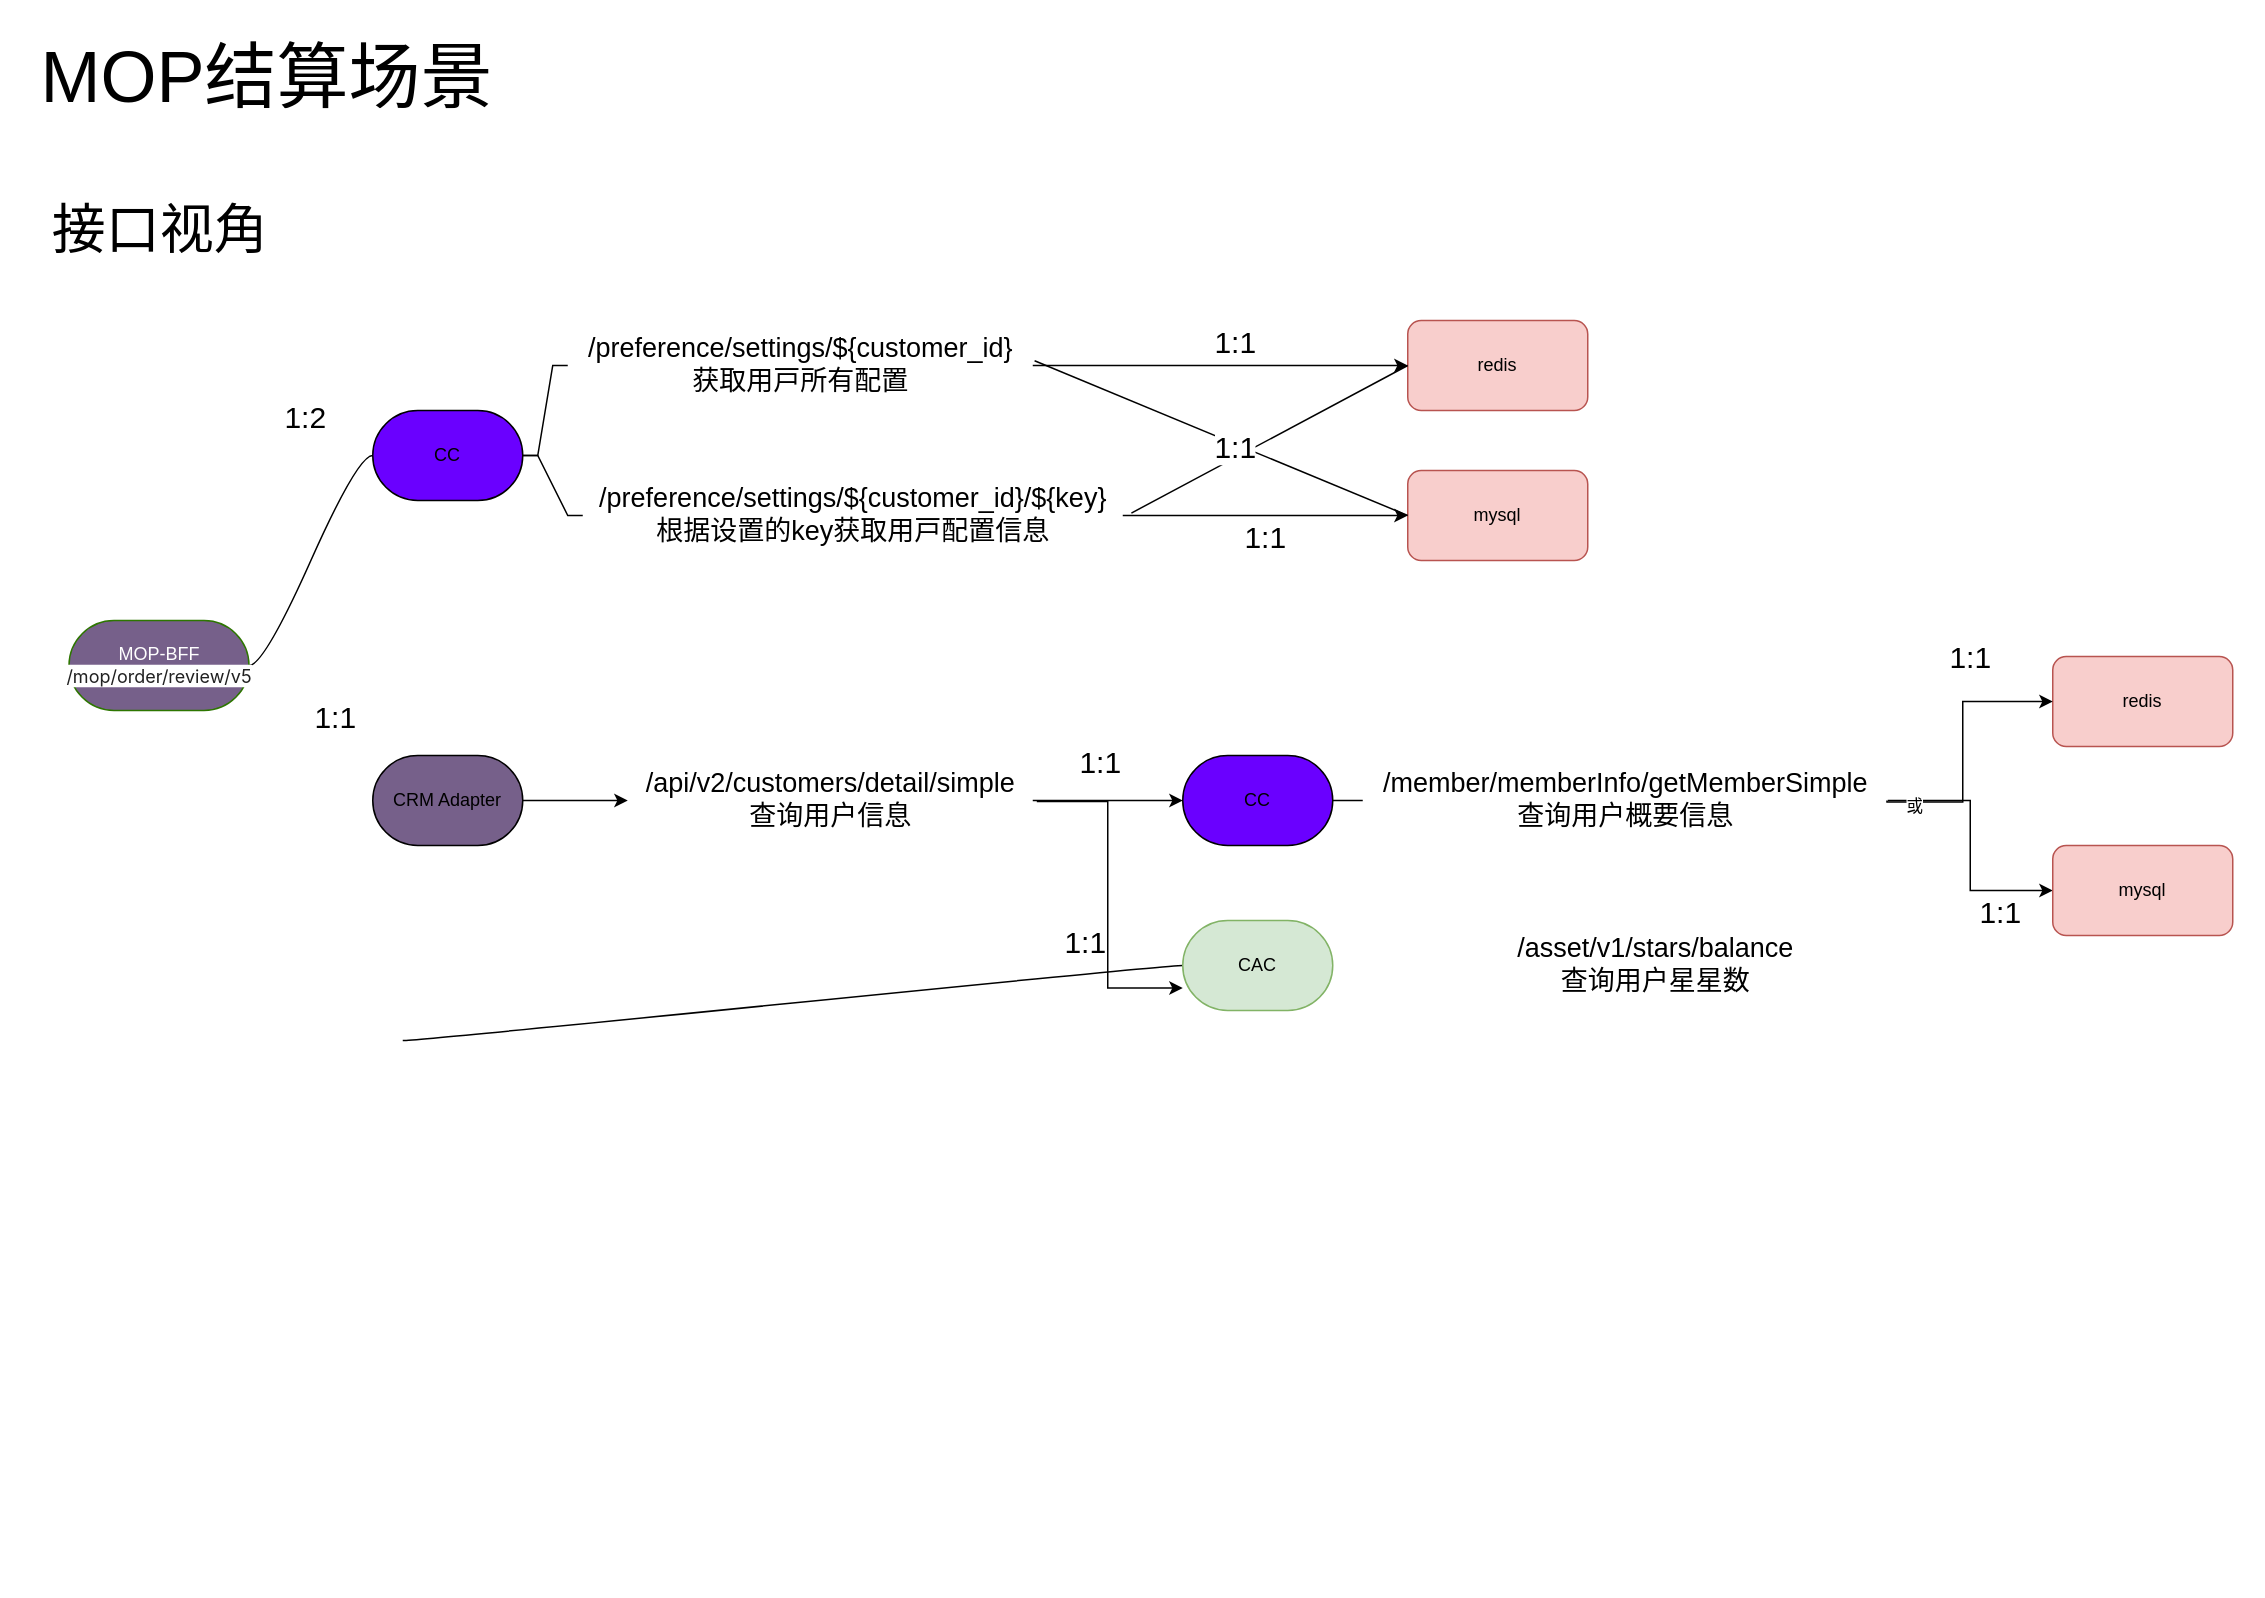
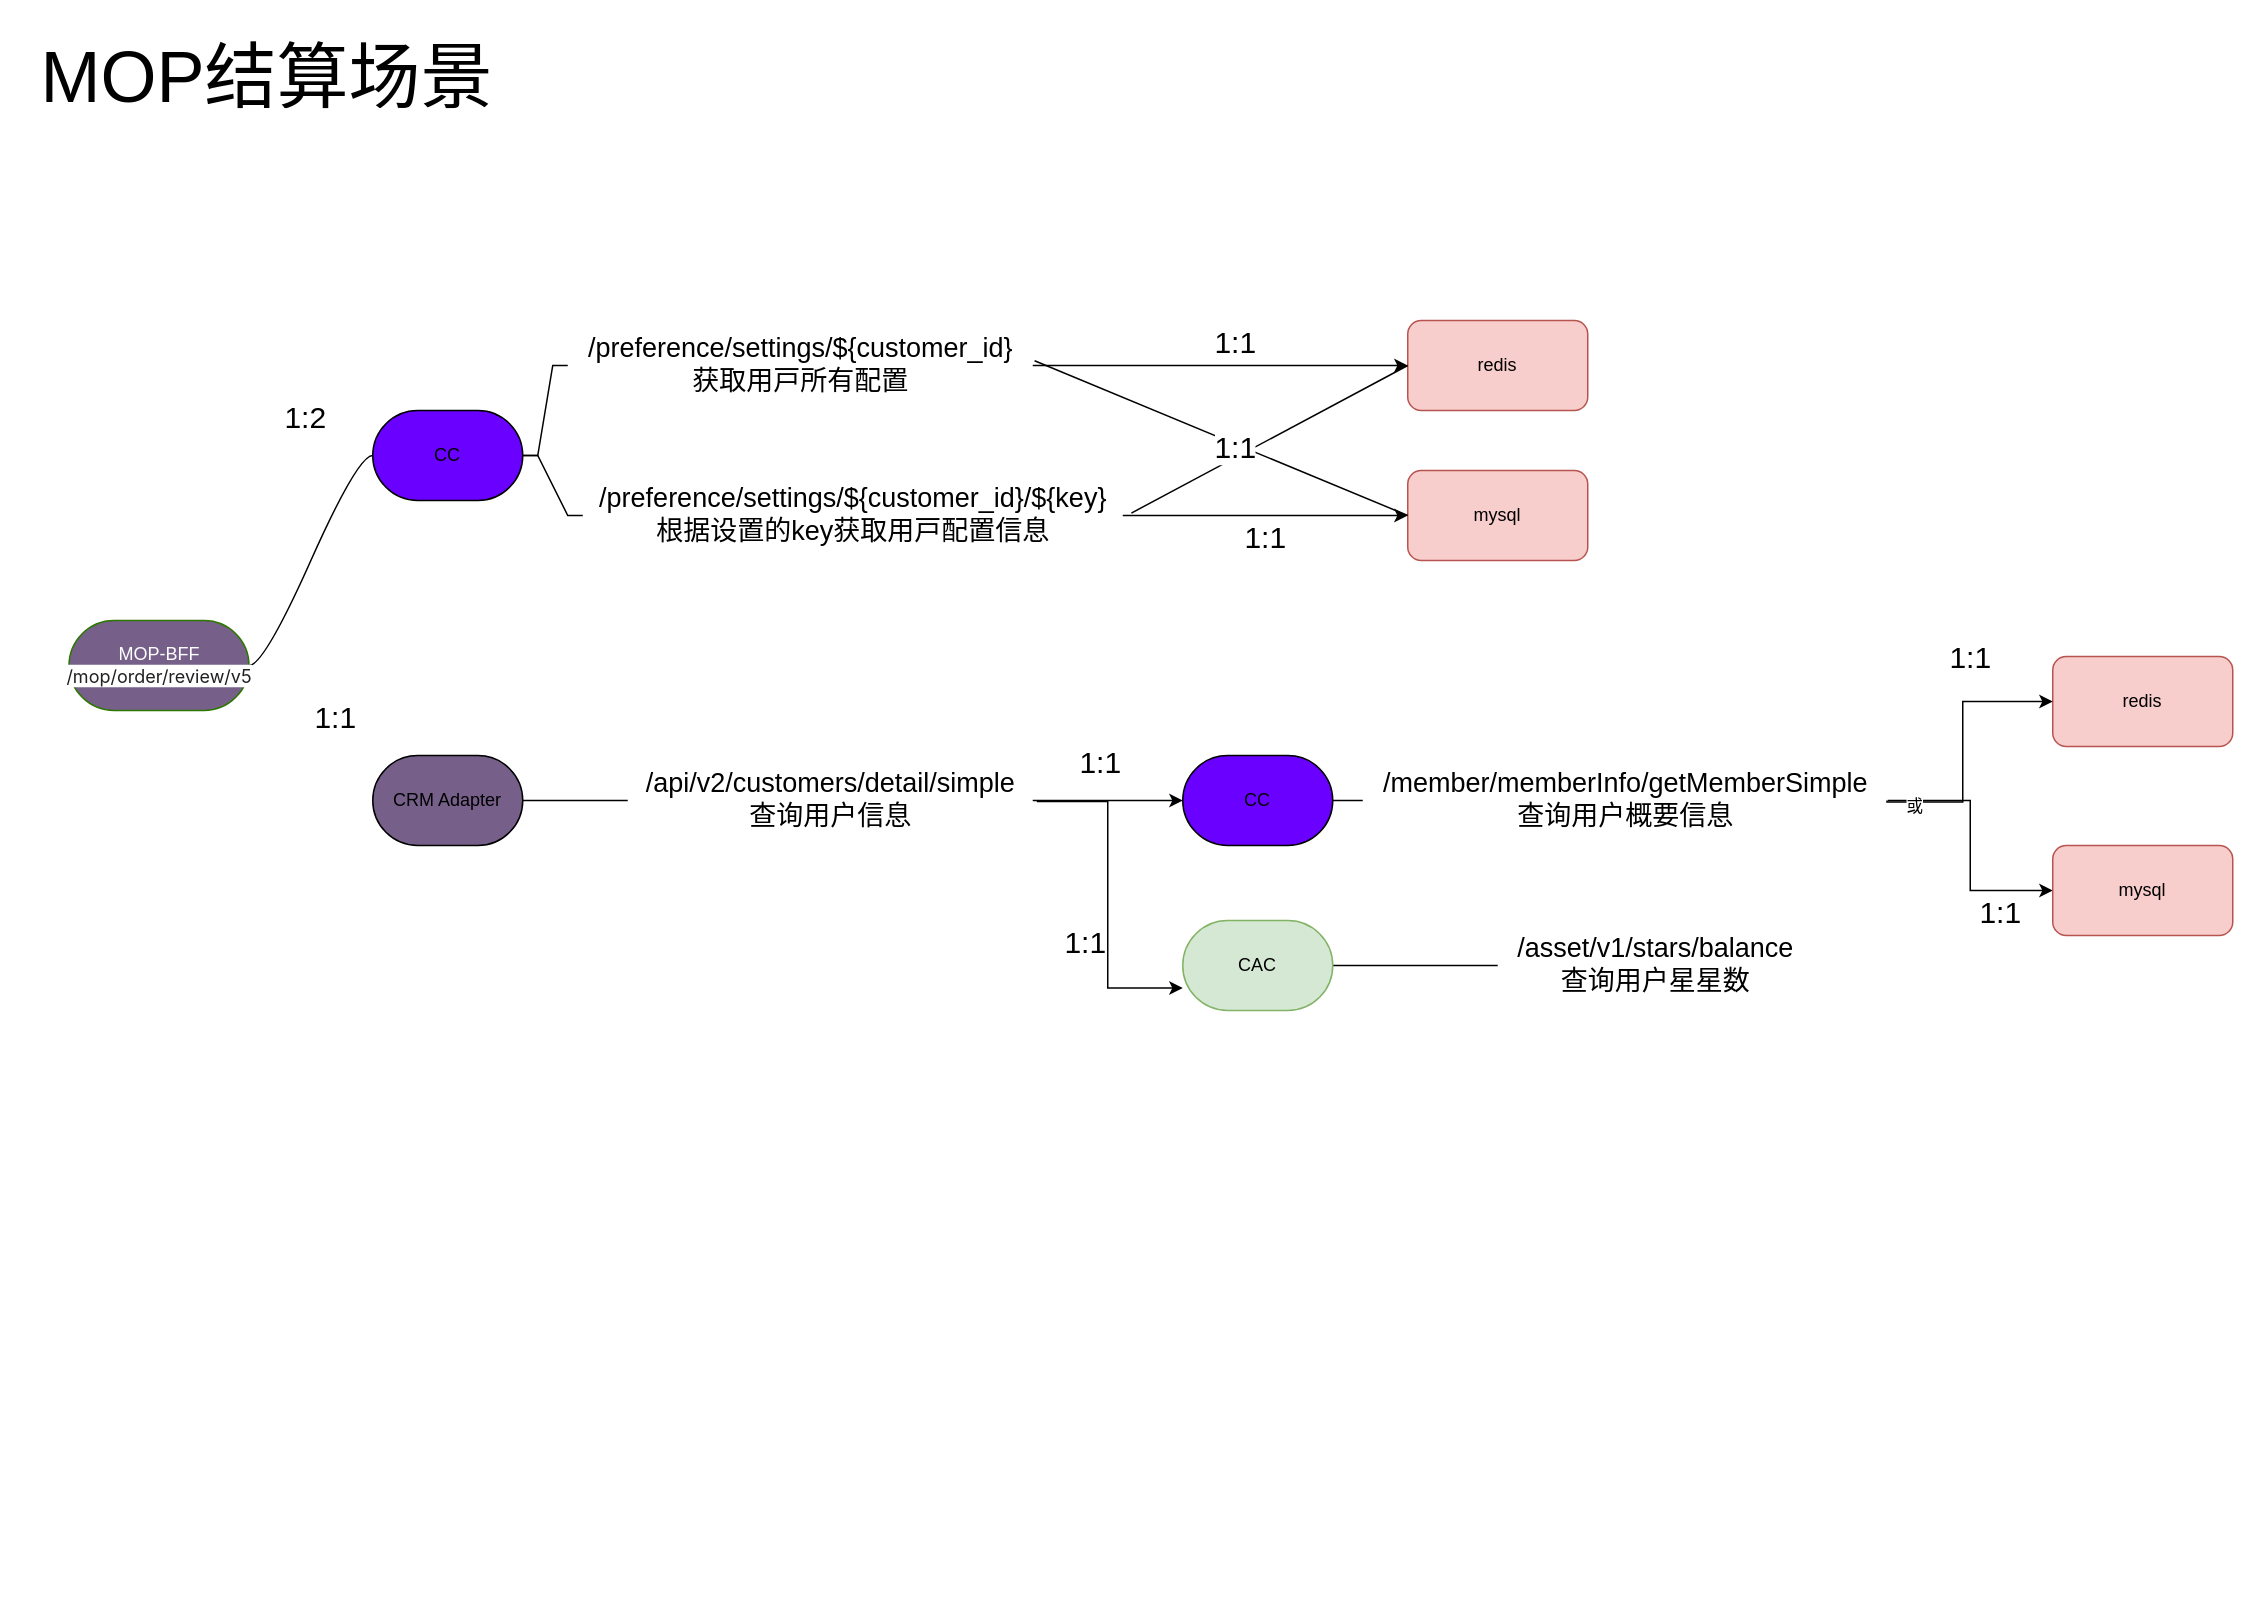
(159, 230) -> none
(616, 800) -> (620, 800)
(793, 1003) -> (1415, 965)
